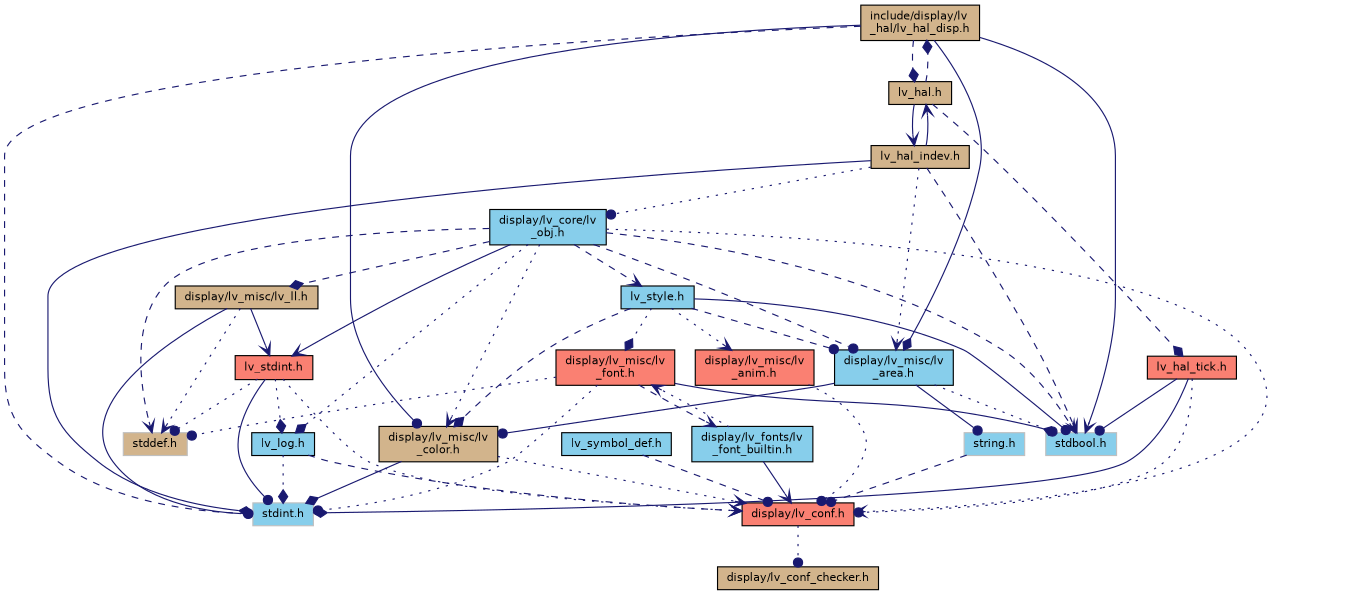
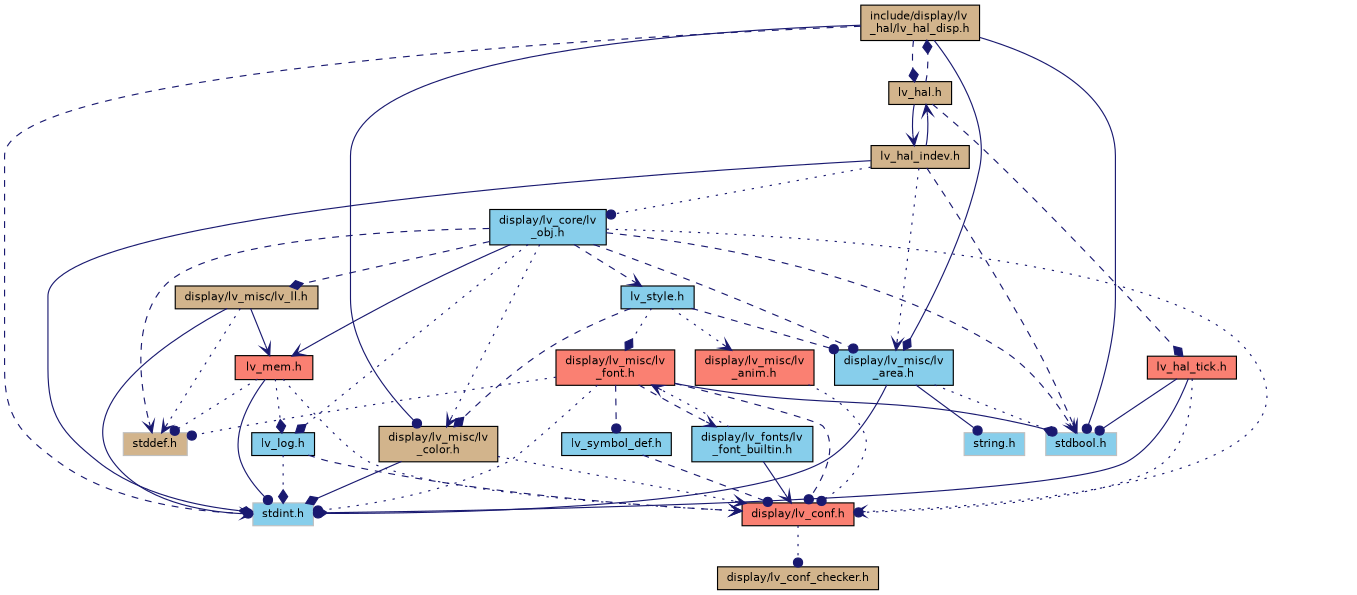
(1115, 195) -> (1115, 195)
(883, 323) -> none
(274, 368) -> (274, 368)
none -> (616, 404)
(663, 410) -> (671, 497)
(104, 428) -> (104, 428)
(901, 478) -> (785, 413)
